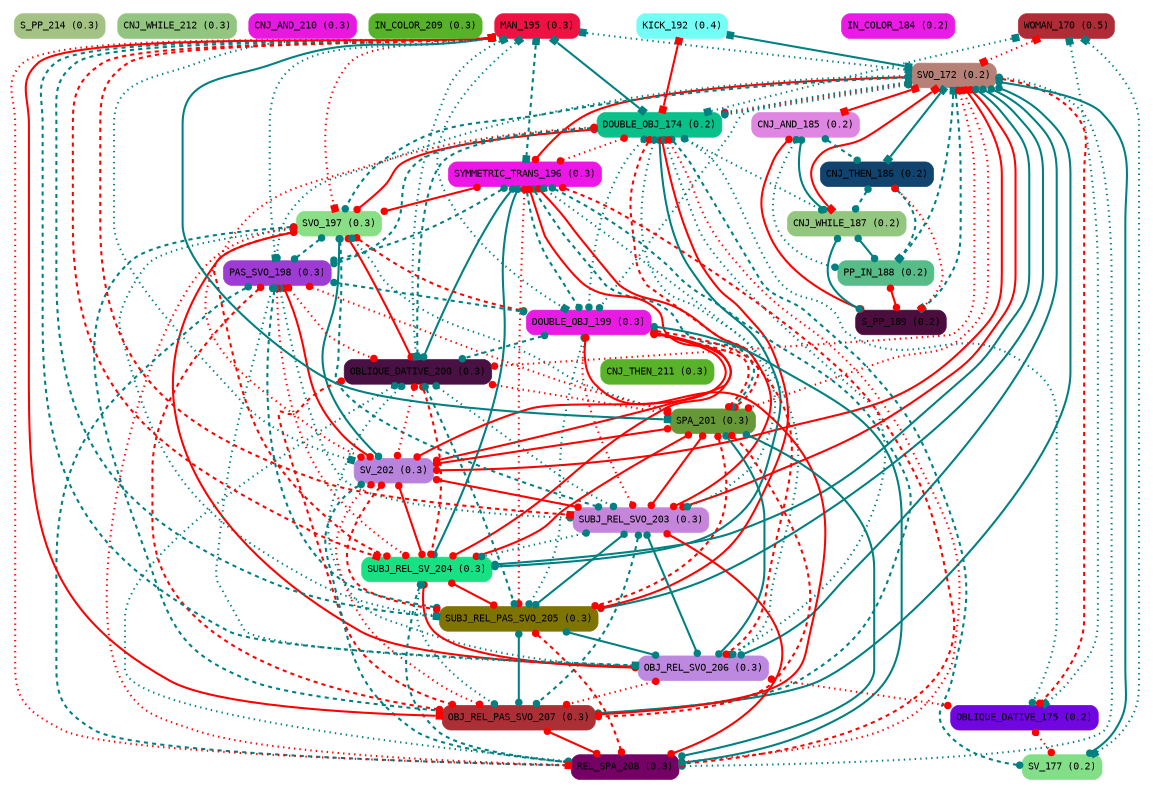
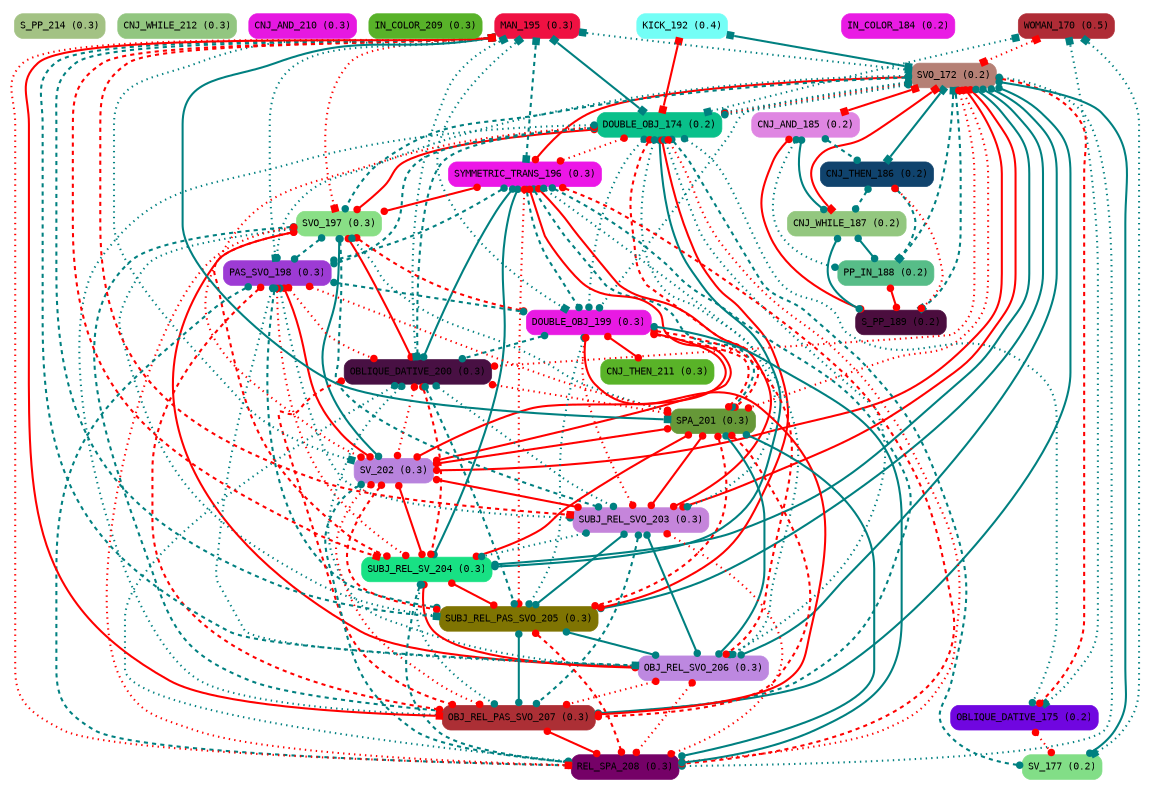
(753, 174) -> (80, 342)
(637, 425) -> (623, 347)
(781, 646) -> (781, 646)
(851, 691) -> (664, 718)
